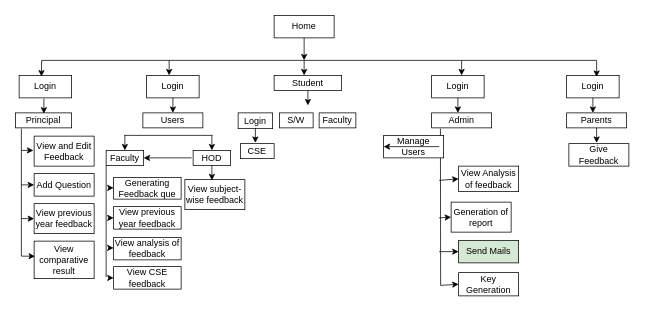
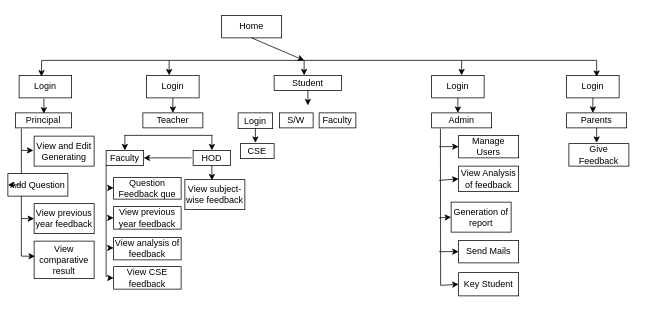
(304, 27) -> (252, 27)
(173, 120) -> (173, 120)
(414, 147) -> (489, 147)
(64, 151) -> (64, 151)
(64, 185) -> (38, 185)
(147, 189) -> (147, 189)
(489, 252) -> (489, 252)
(489, 285) -> (489, 285)
